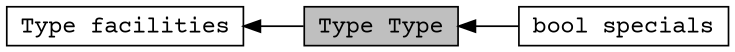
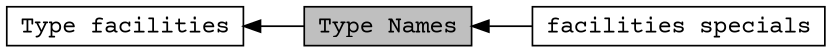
(381, 26) -> (388, 26)
(624, 26) -> (679, 26)
